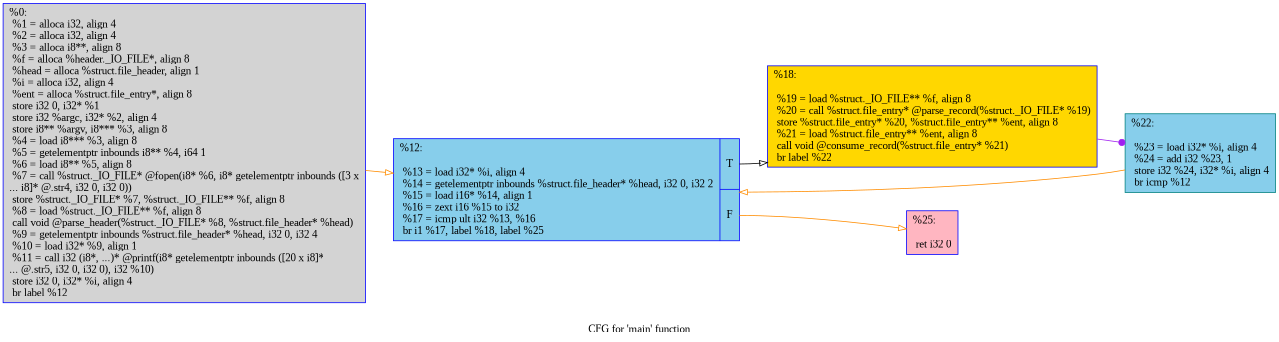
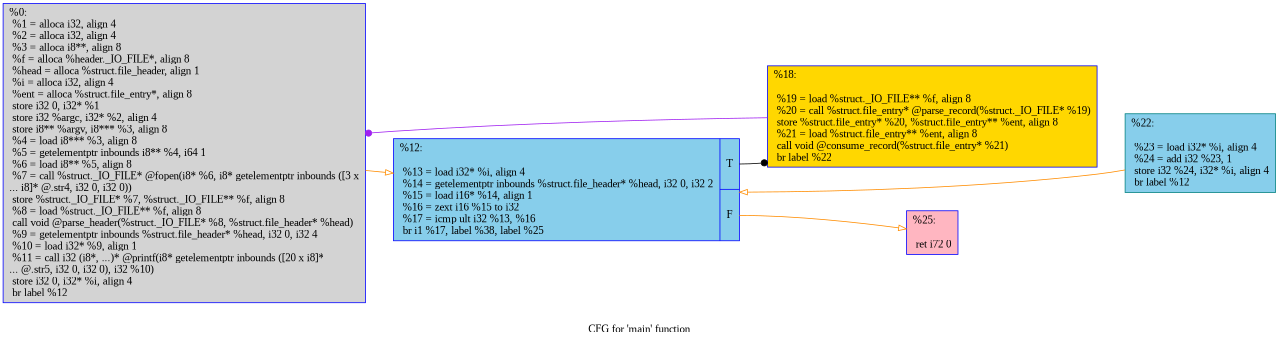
(1108, 141) -> (570, 123)
(750, 164) -> (750, 164)
(1161, 182) -> (1161, 182)
(472, 231) -> (472, 231)
(932, 244) -> (932, 244)
